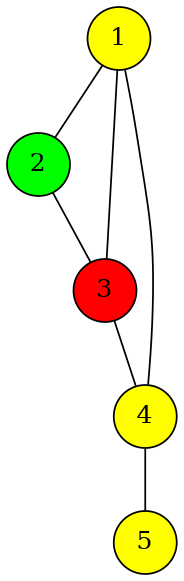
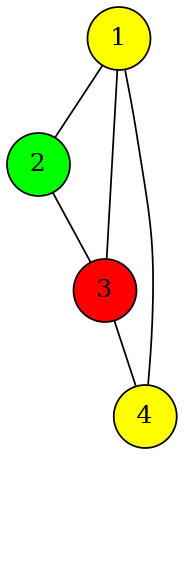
(145, 542) -> none
